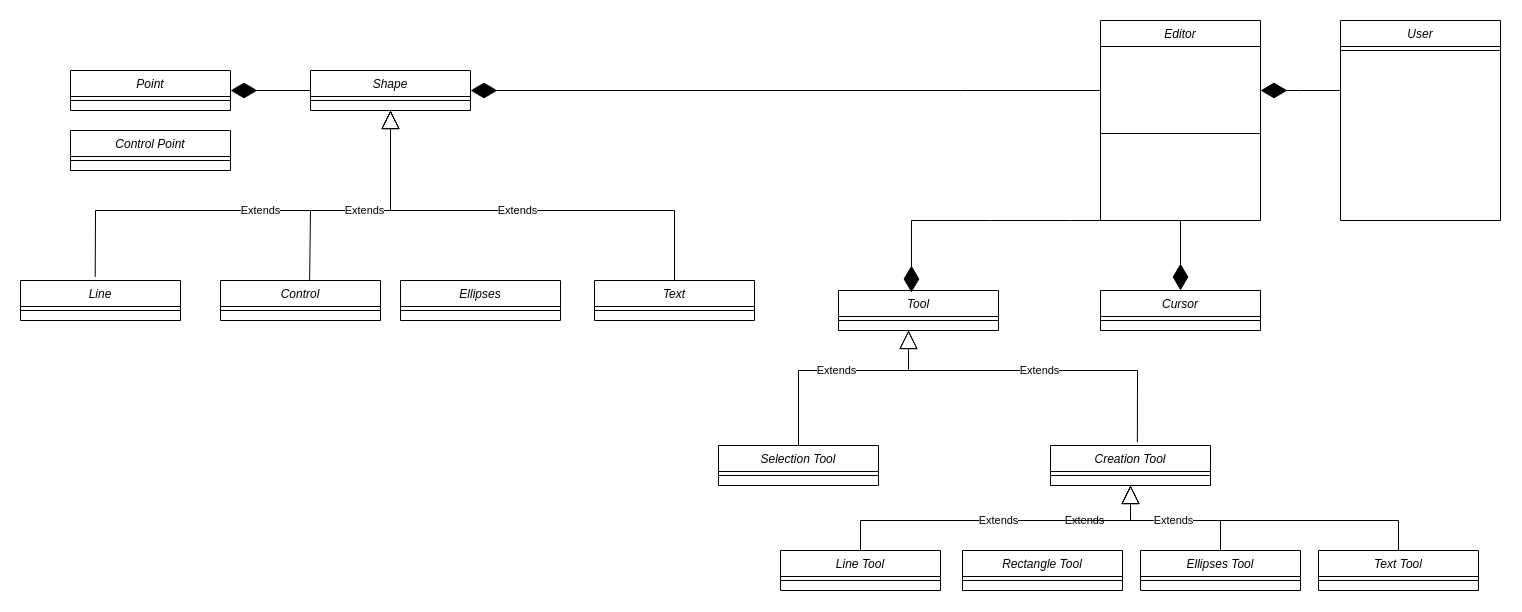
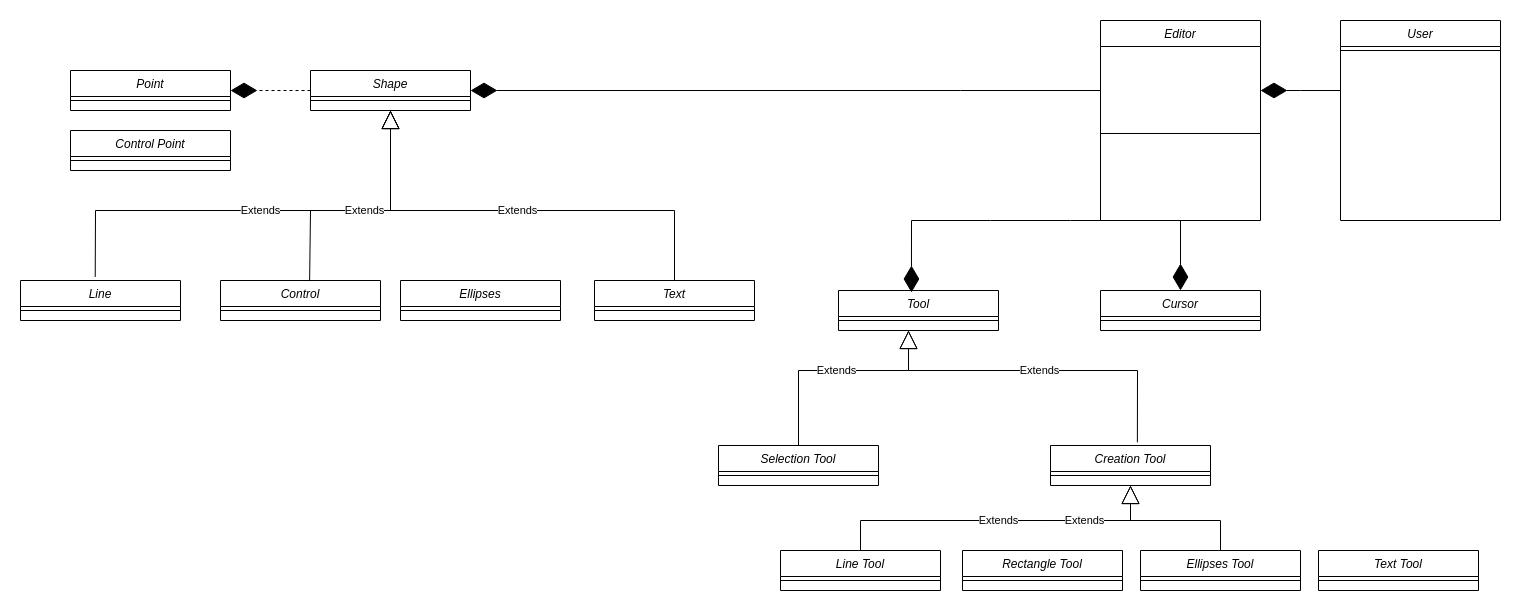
(283, 91) -> (283, 91)
(1326, 521) -> none
